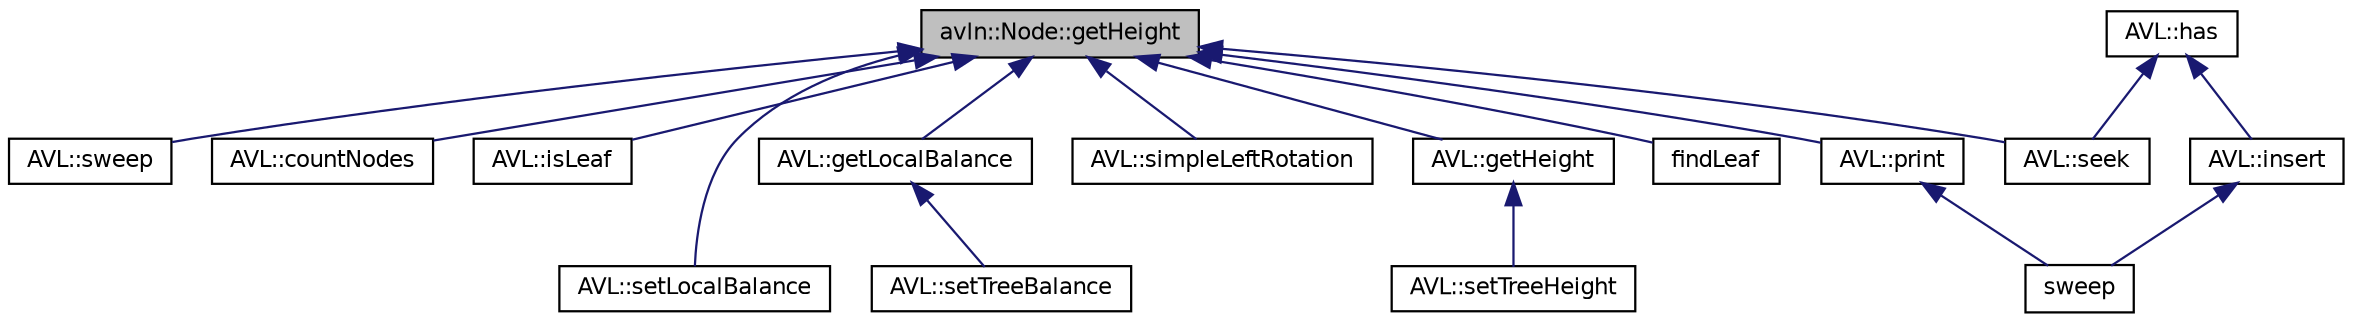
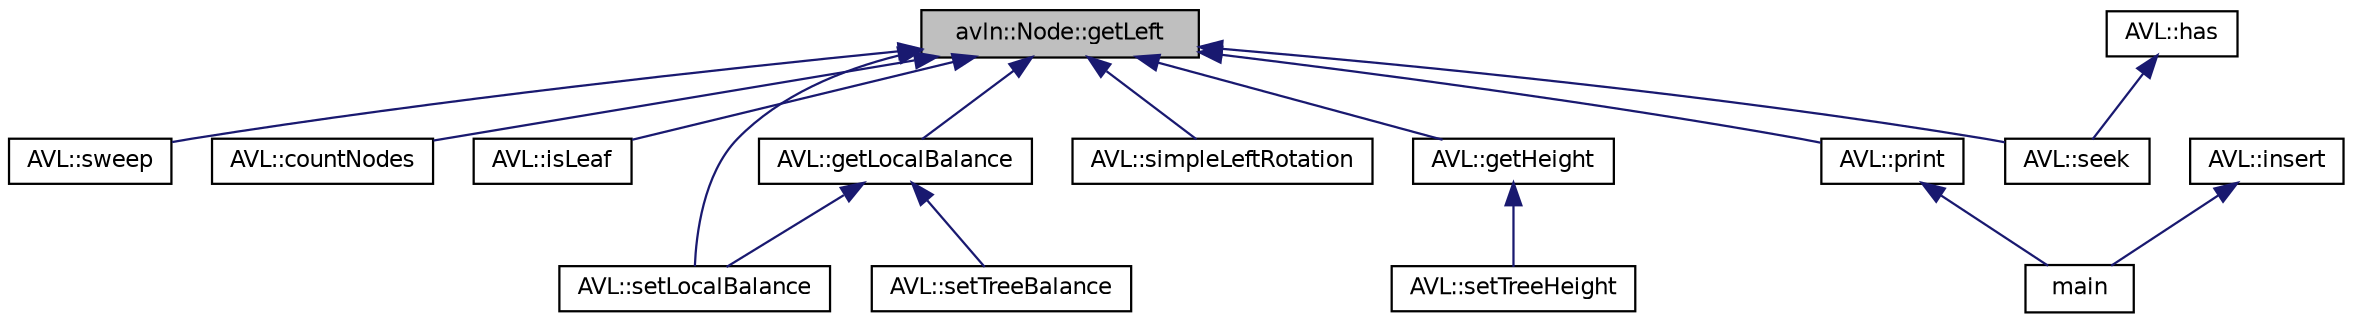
(1060, 34) -> (1060, 34)
(2226, 107) -> none
(1716, 161) -> none
none -> (785, 231)
(2080, 289) -> (2080, 289)
